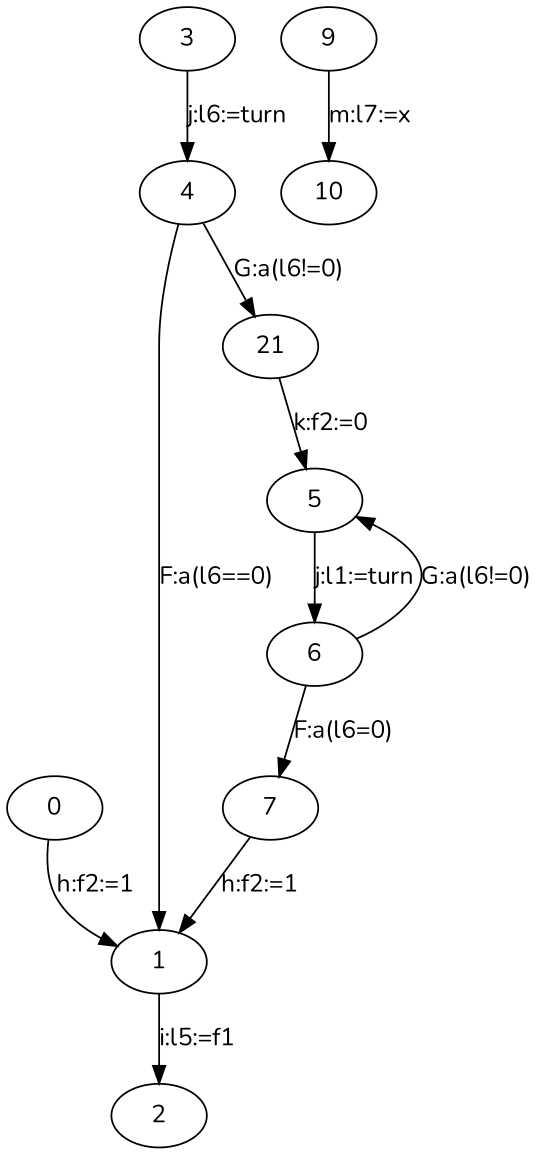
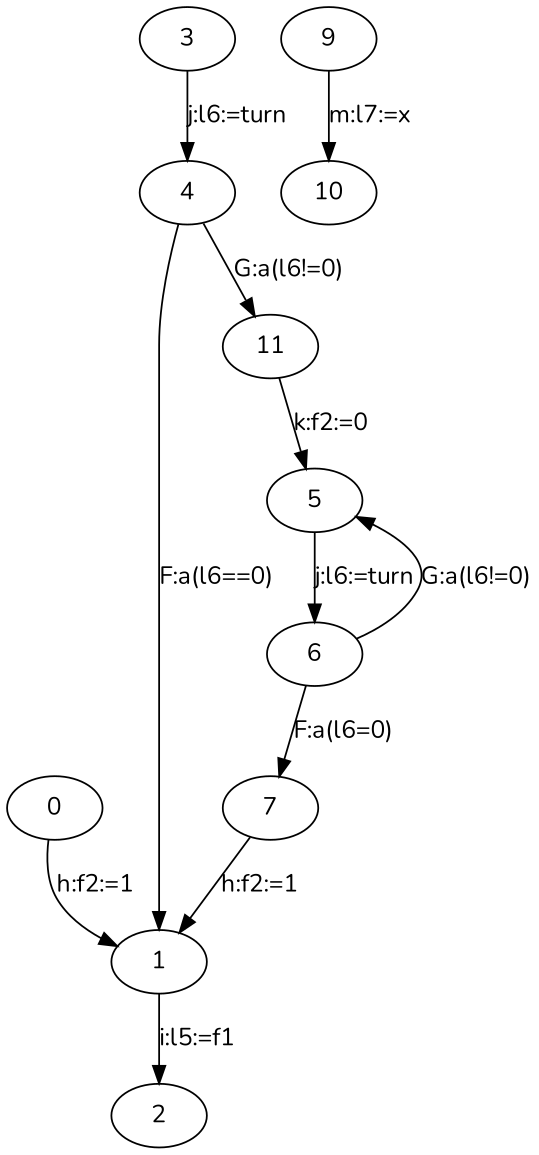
(271, 347) -> (271, 347)
(365, 577) -> (365, 577)
